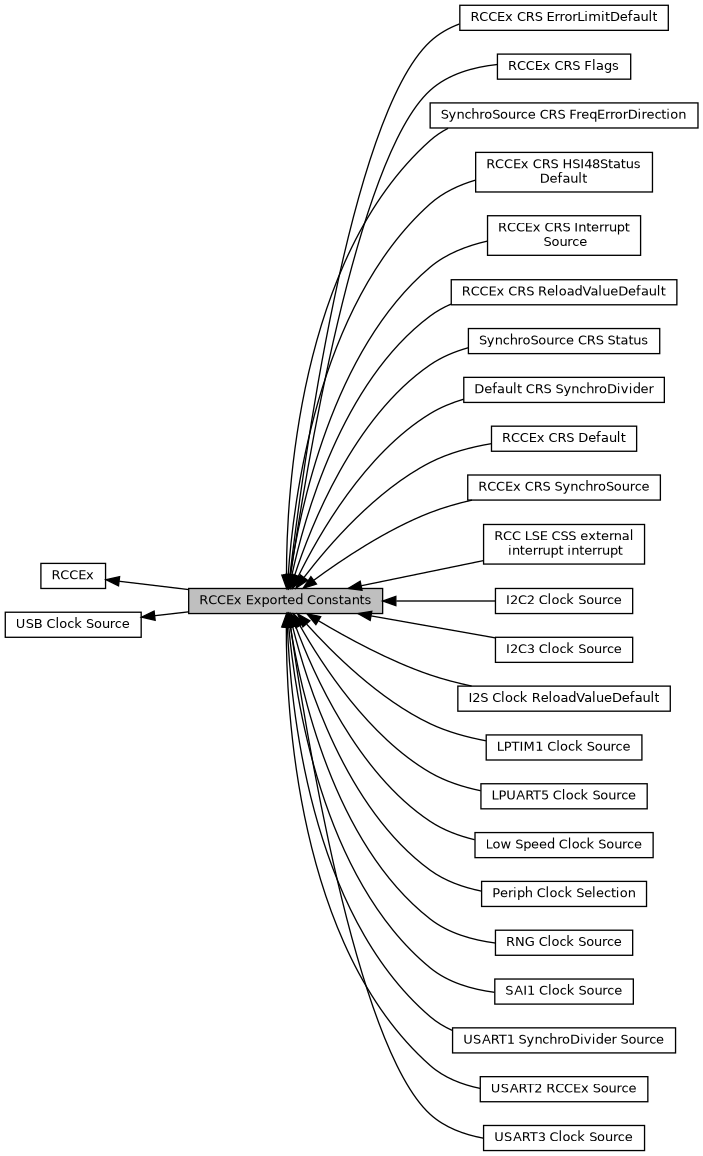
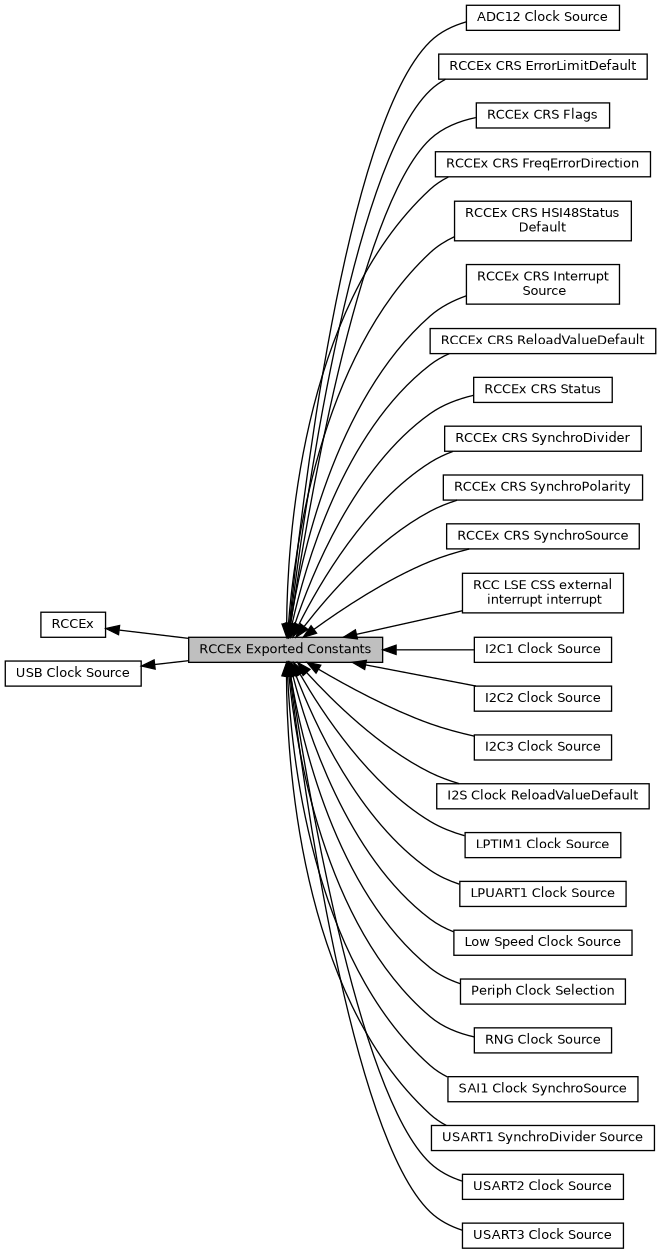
none -> (543, 18)
(564, 115) -> (543, 164)
(564, 341) -> (543, 390)
(564, 390) -> (543, 439)
(564, 439) -> (543, 488)
none -> (543, 650)
(564, 796) -> (543, 894)
(564, 992) -> (543, 1089)
(564, 1089) -> (543, 1187)
